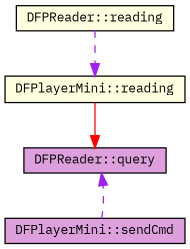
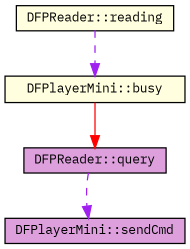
(95, 89) -> (95, 89)
(103, 202) -> (87, 189)
